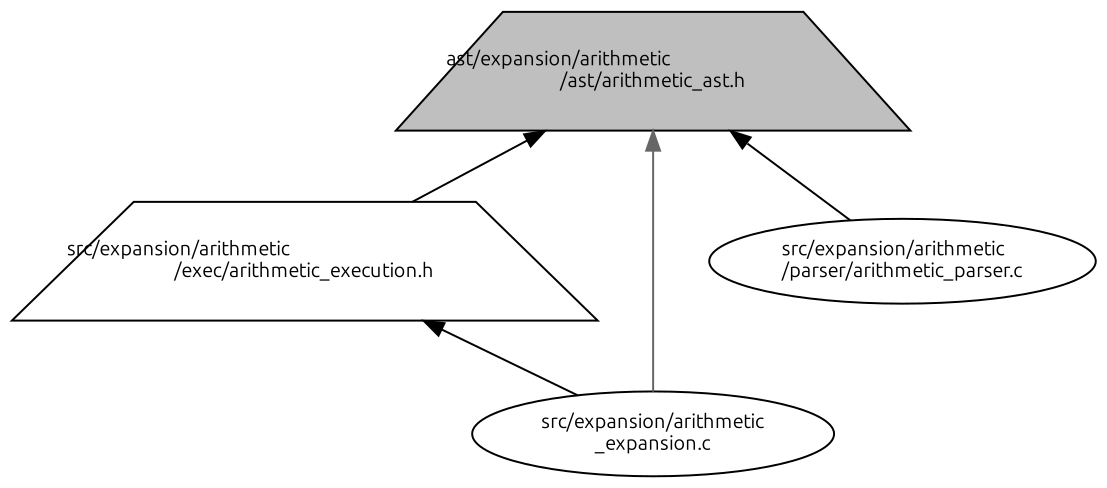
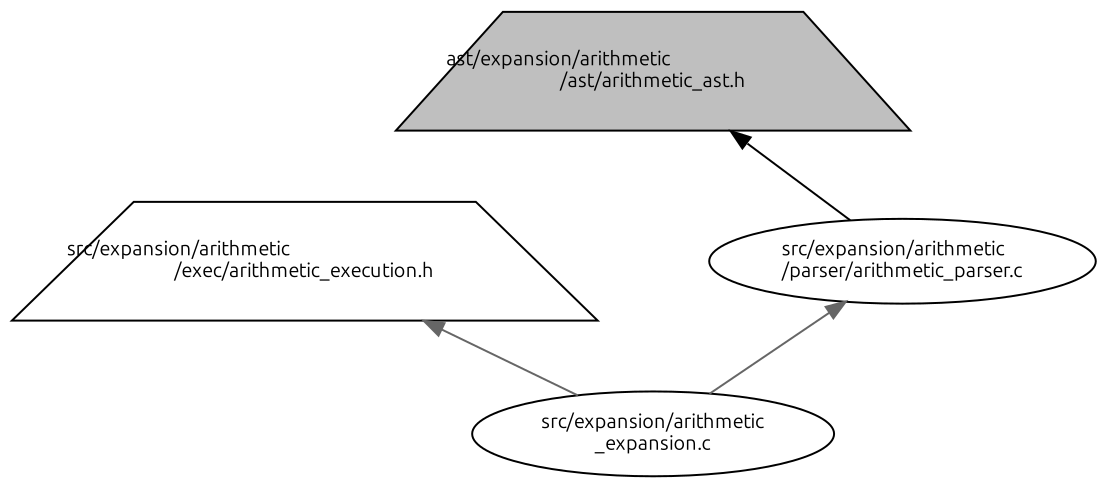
(470, 171) -> none
(653, 271) -> (769, 353)
(510, 363) -> (510, 363)
